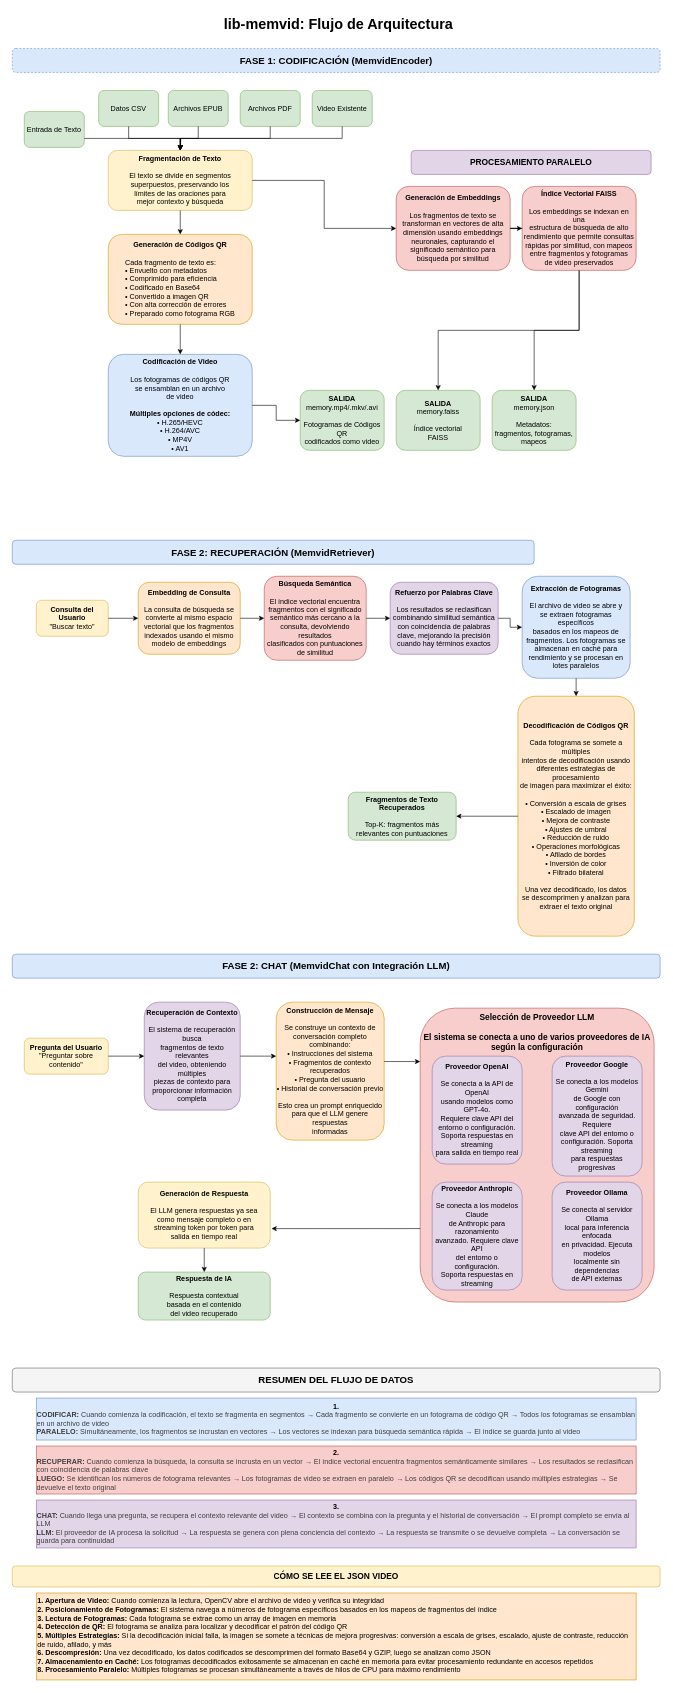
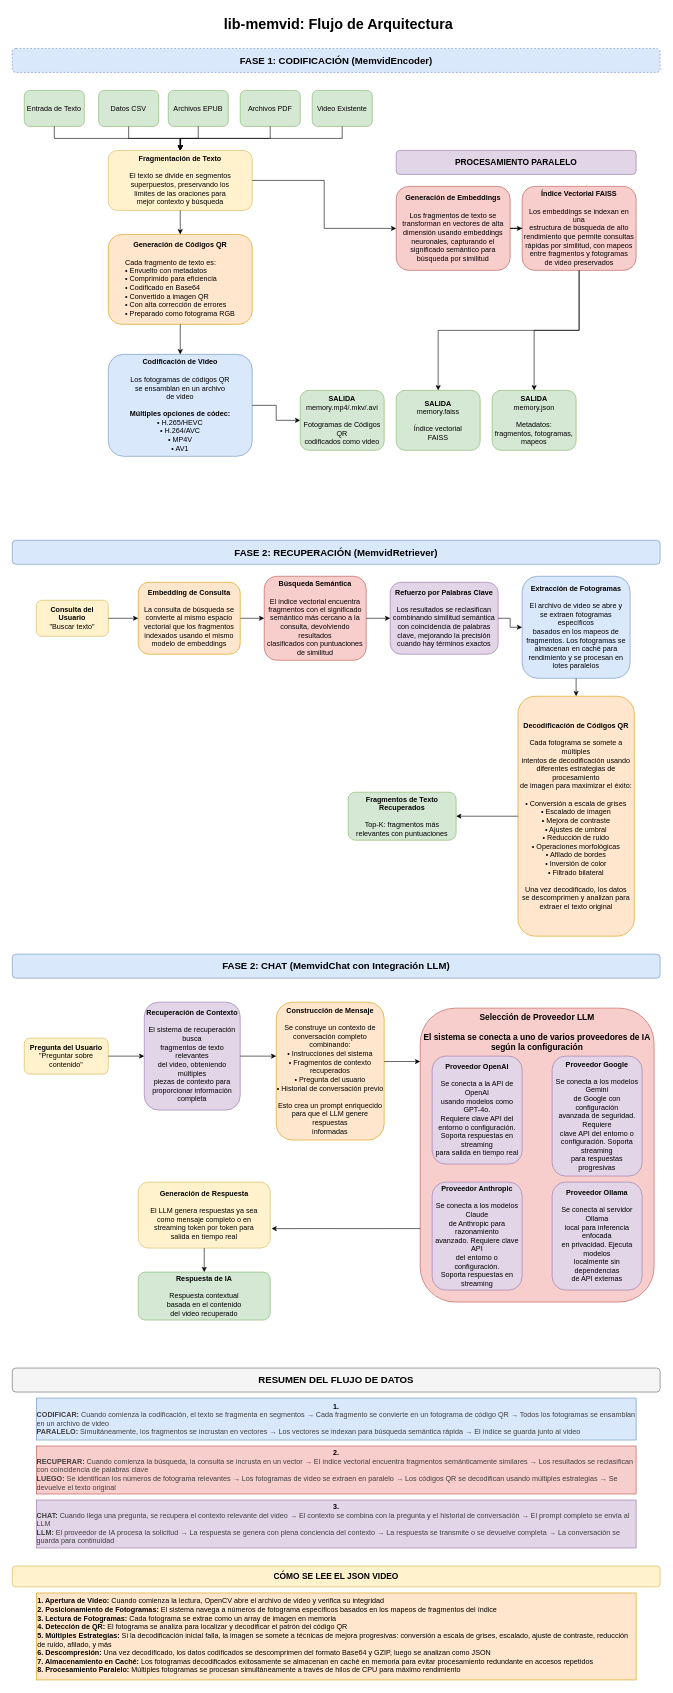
(54, 129) -> (54, 108)
(531, 162) -> (516, 162)
(273, 552) -> (336, 552)
